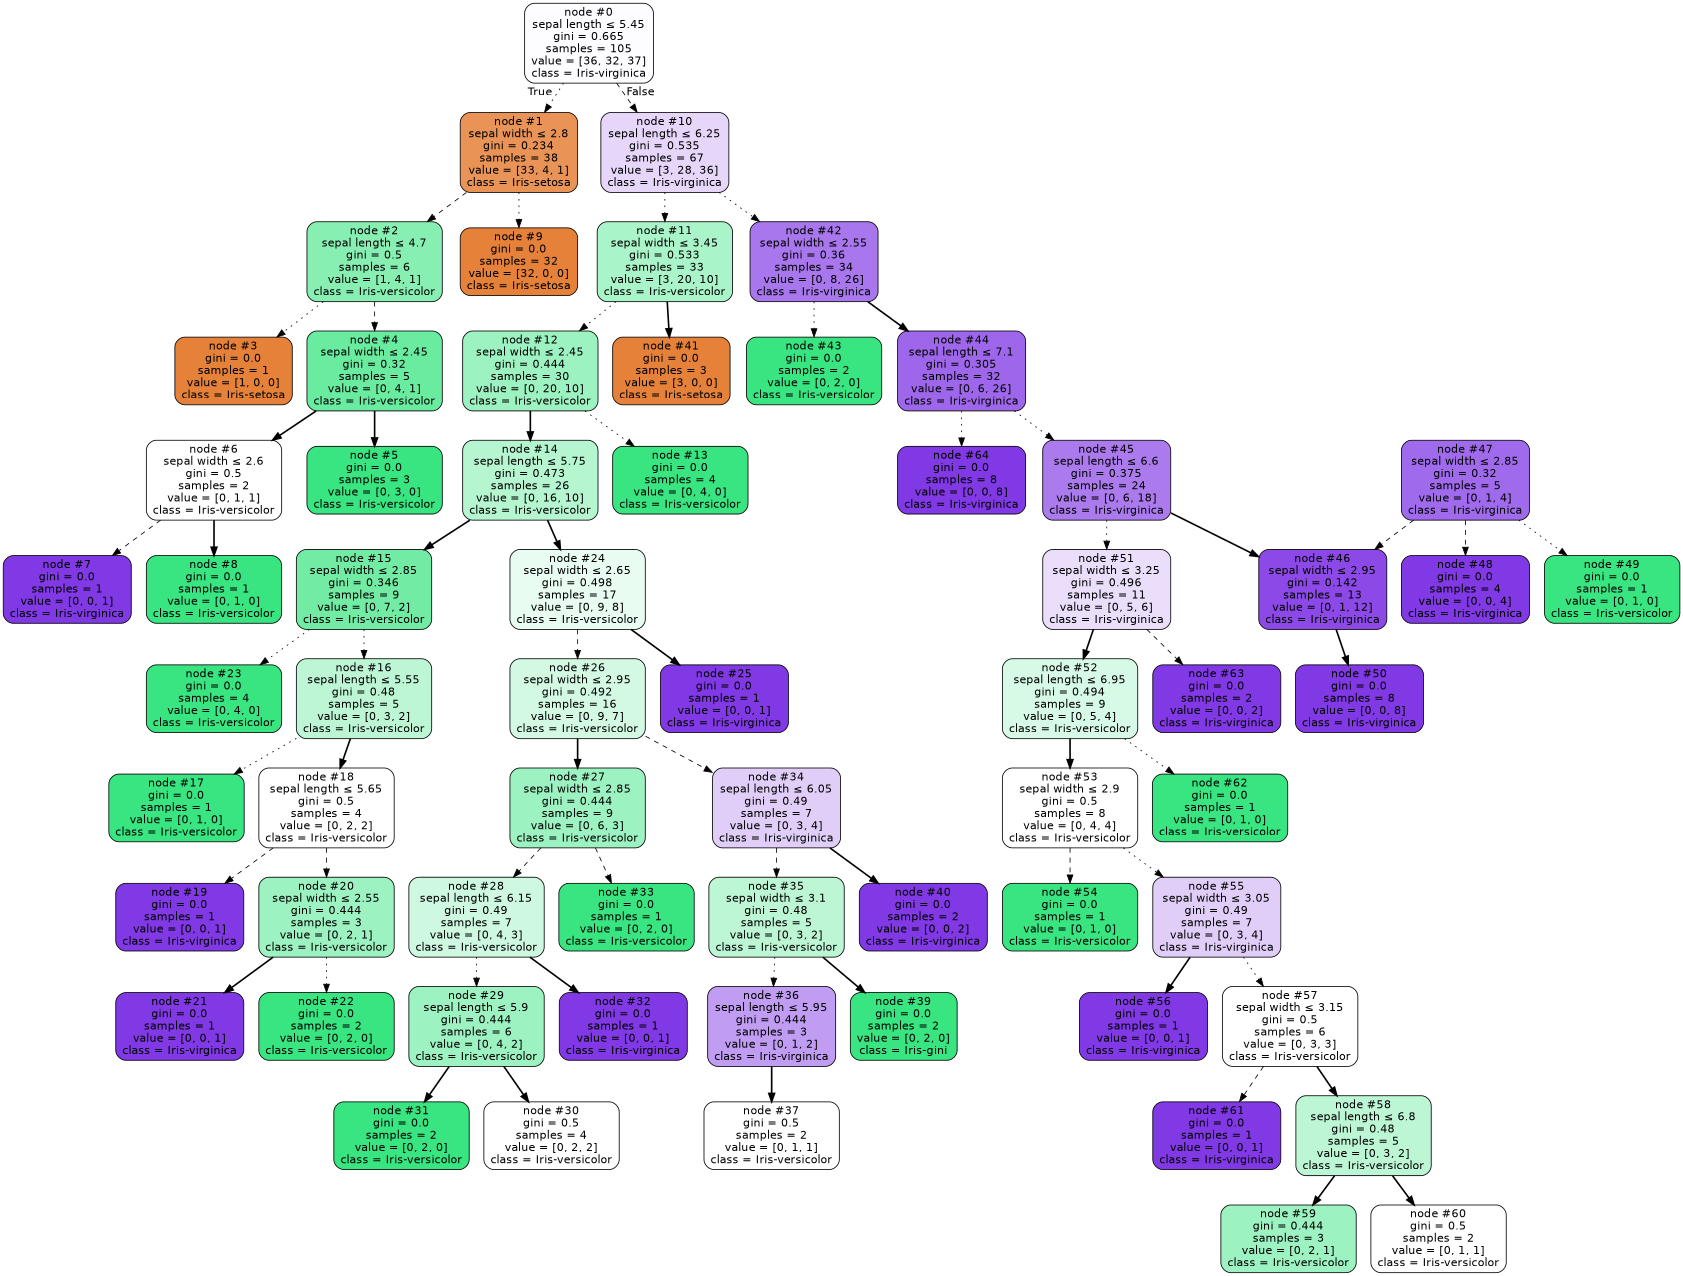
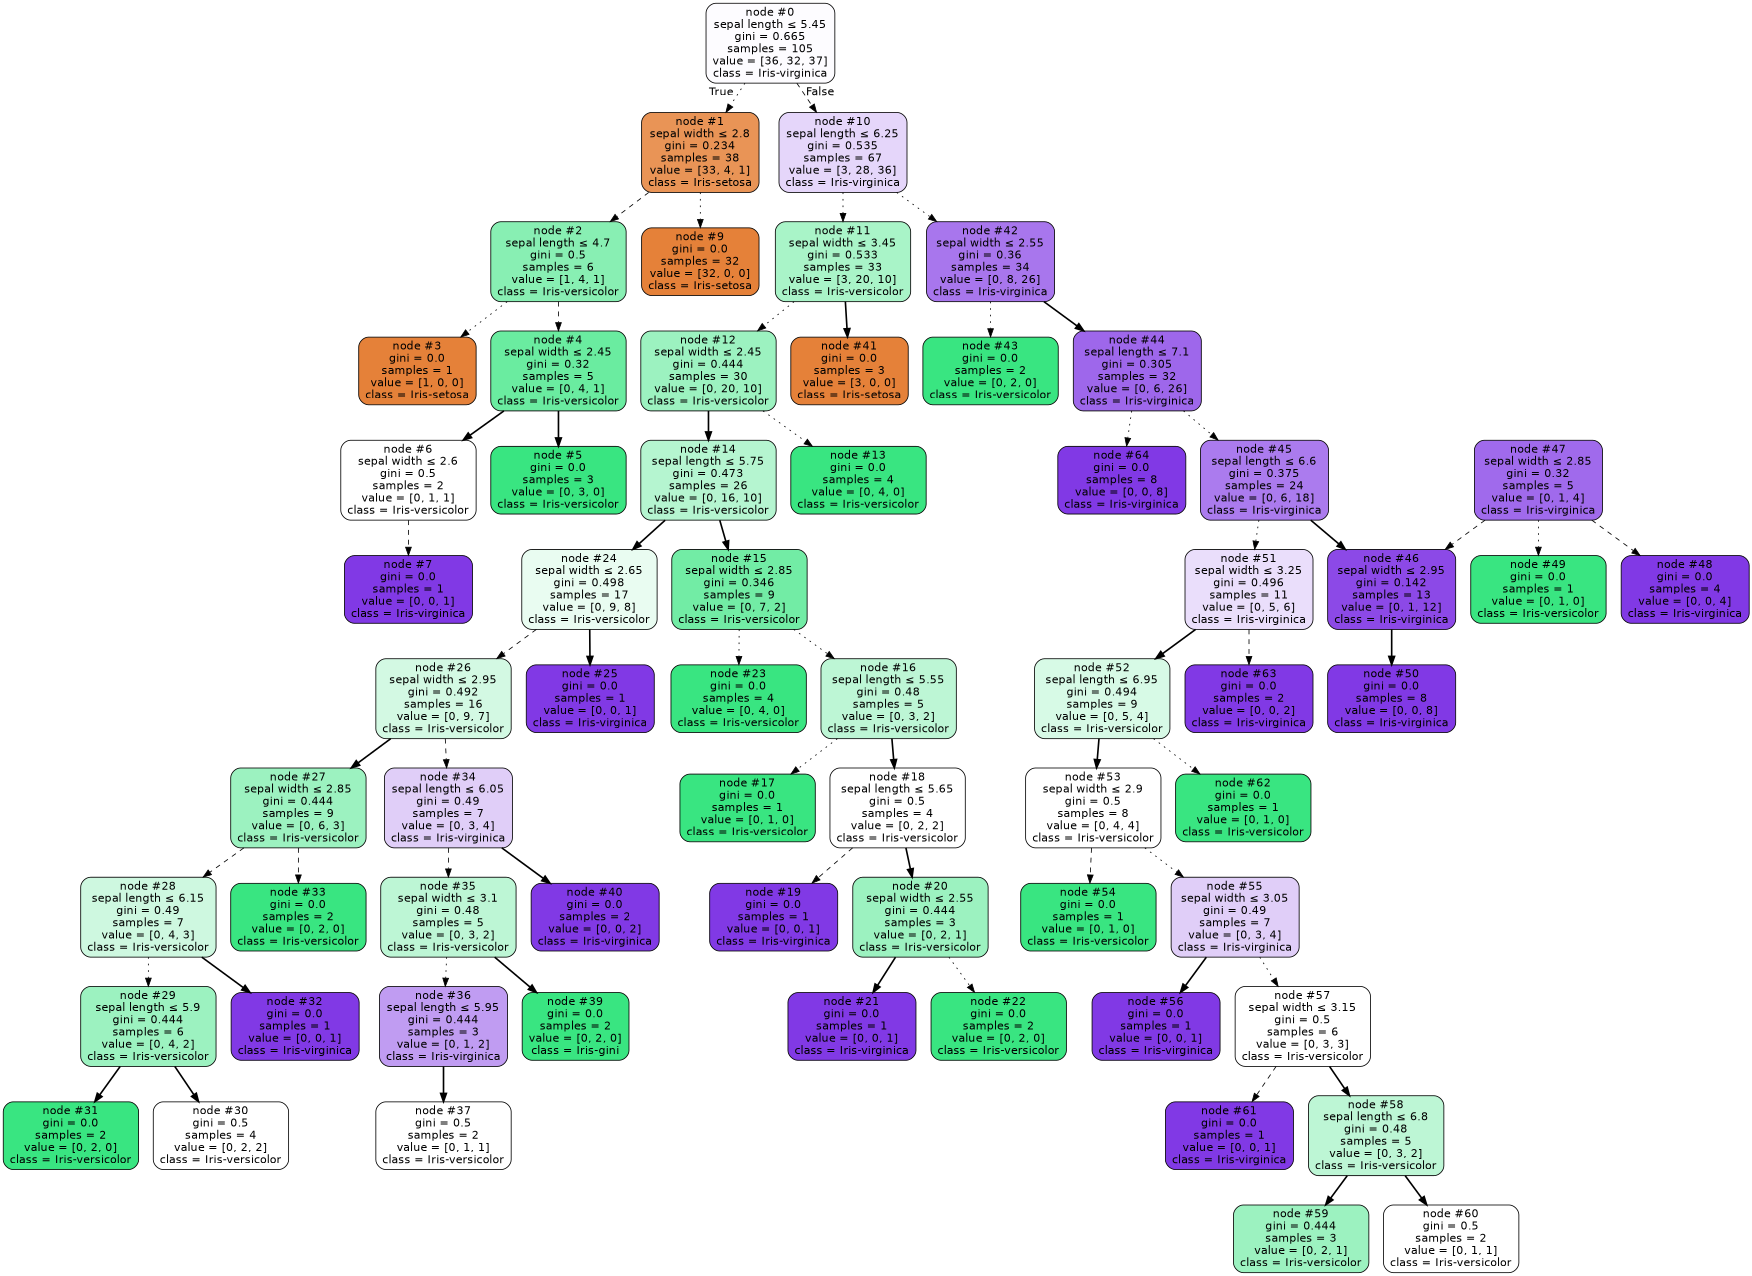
(214, 589) -> none
(327, 858) -> (908, 858)
(627, 917) -> (298, 917)
